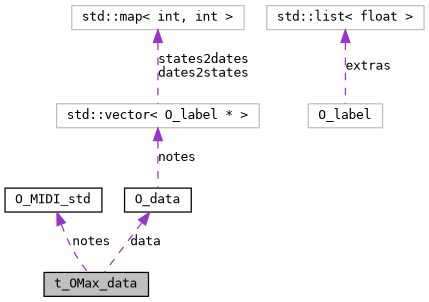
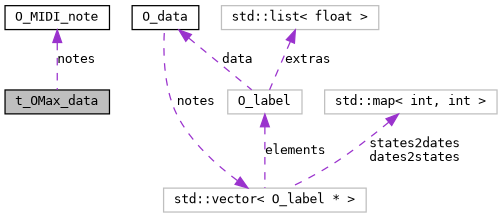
none -> (265, 157)
(53, 200) -> (57, 18)
(123, 248) -> (220, 64)
